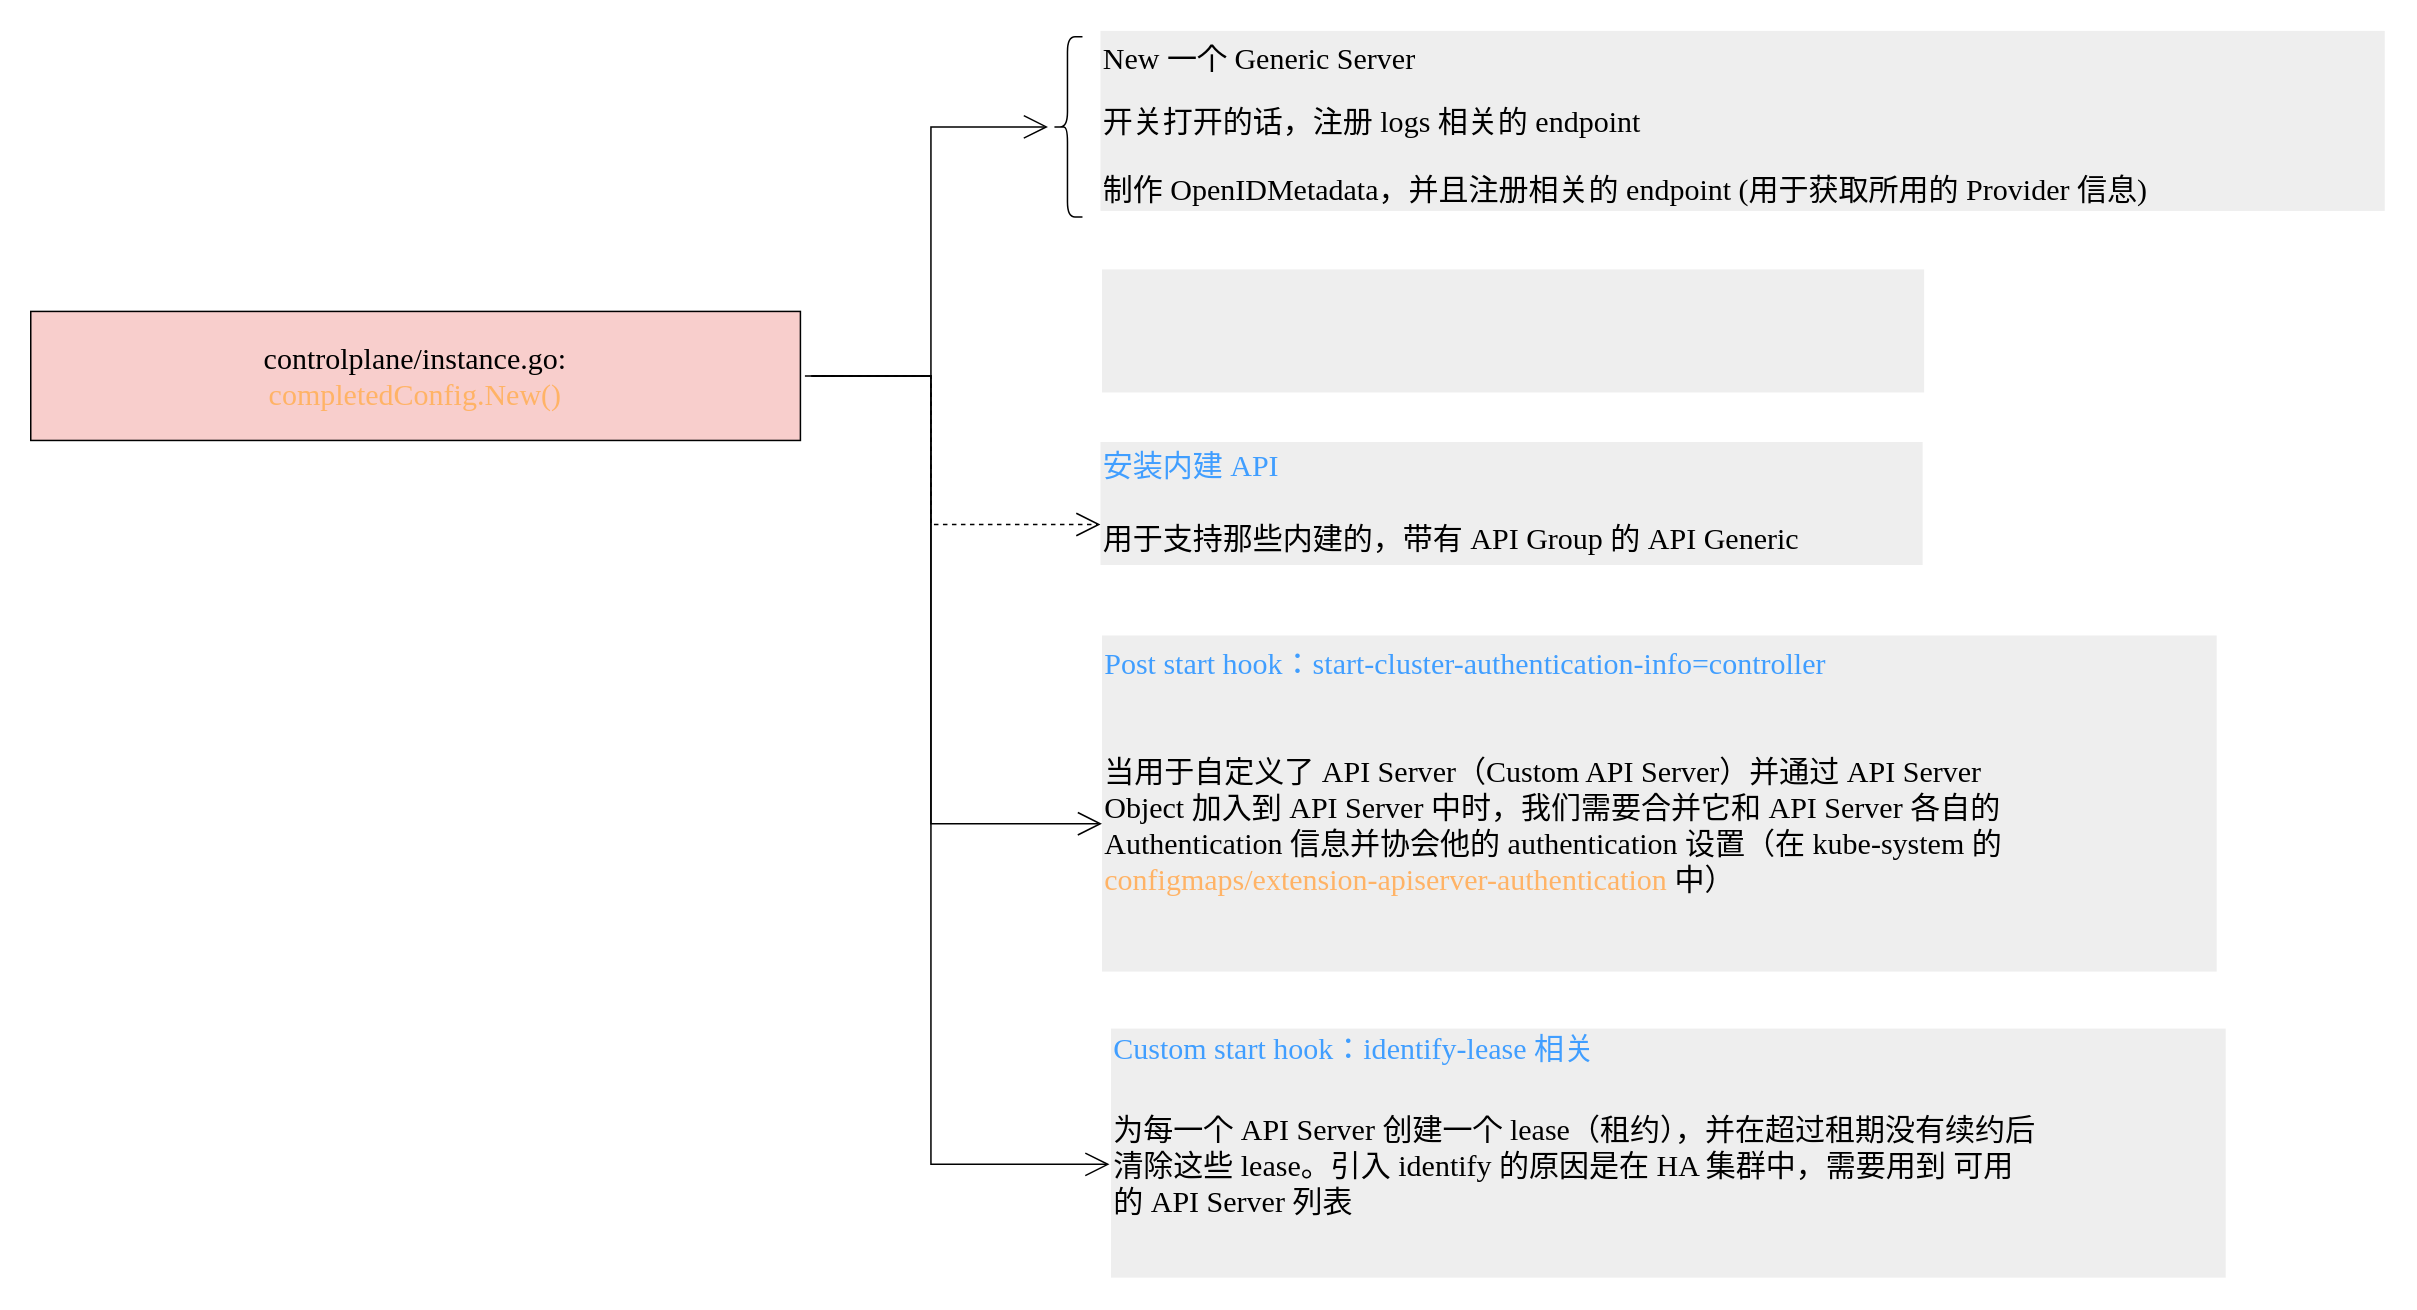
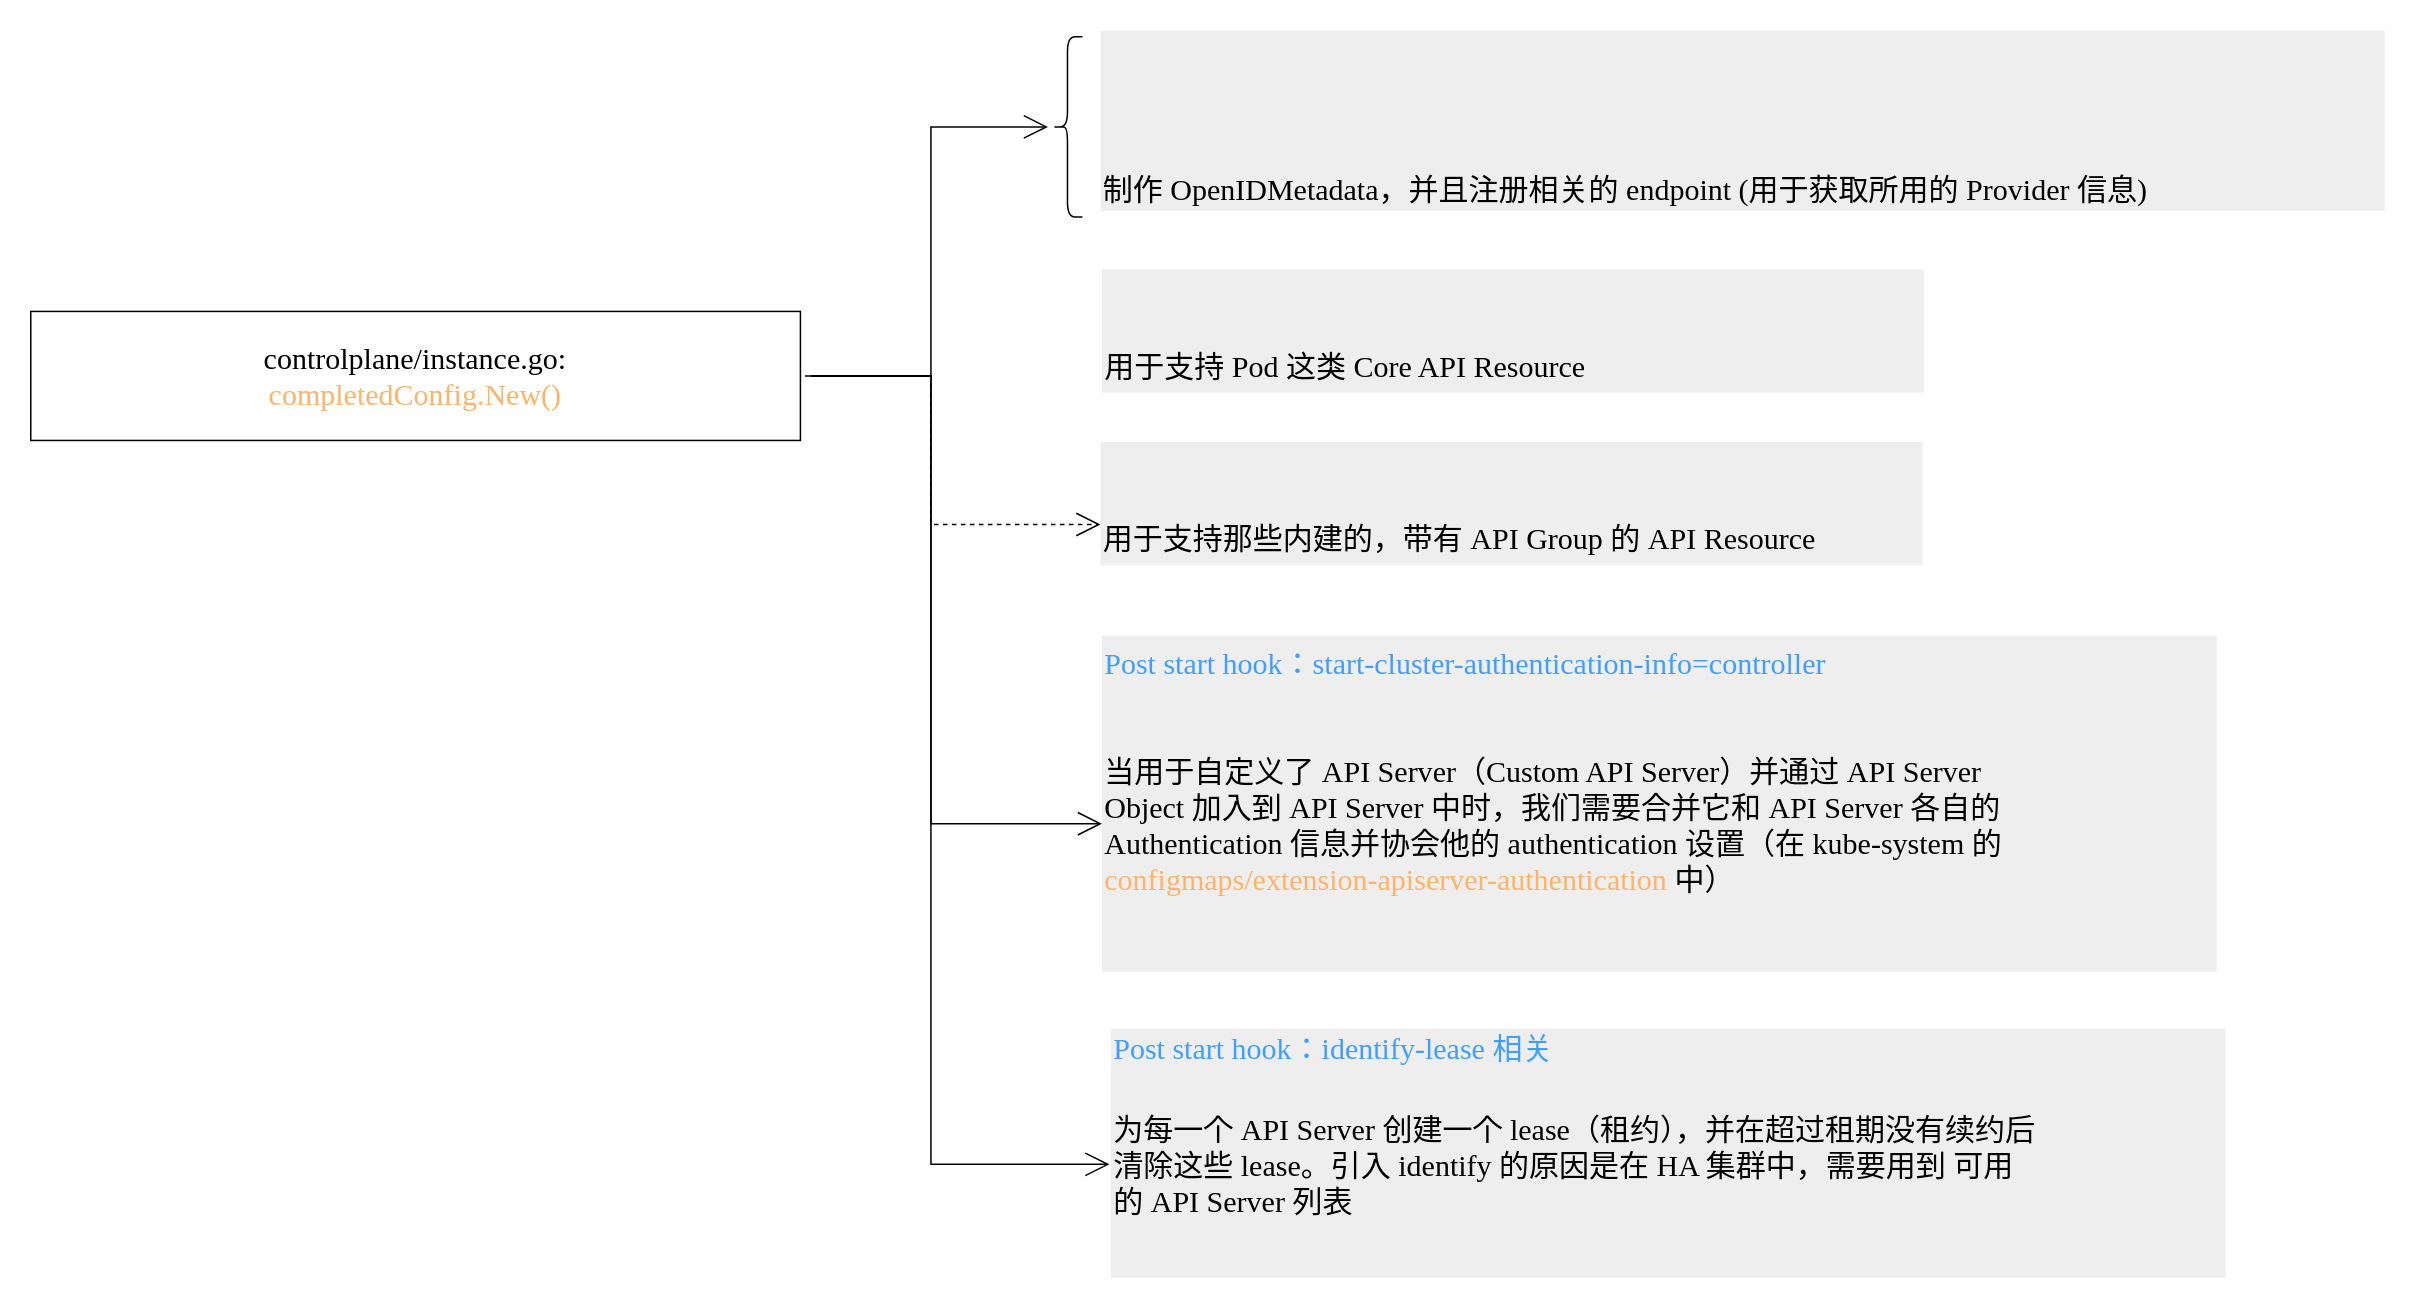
(1314, 58) -> none
(1424, 121) -> none
none -> (1513, 365)
(416, 376) -> (416, 376)
(1238, 464) -> none
(1468, 538) -> (1480, 538)
(1404, 1048) -> (1387, 1048)
